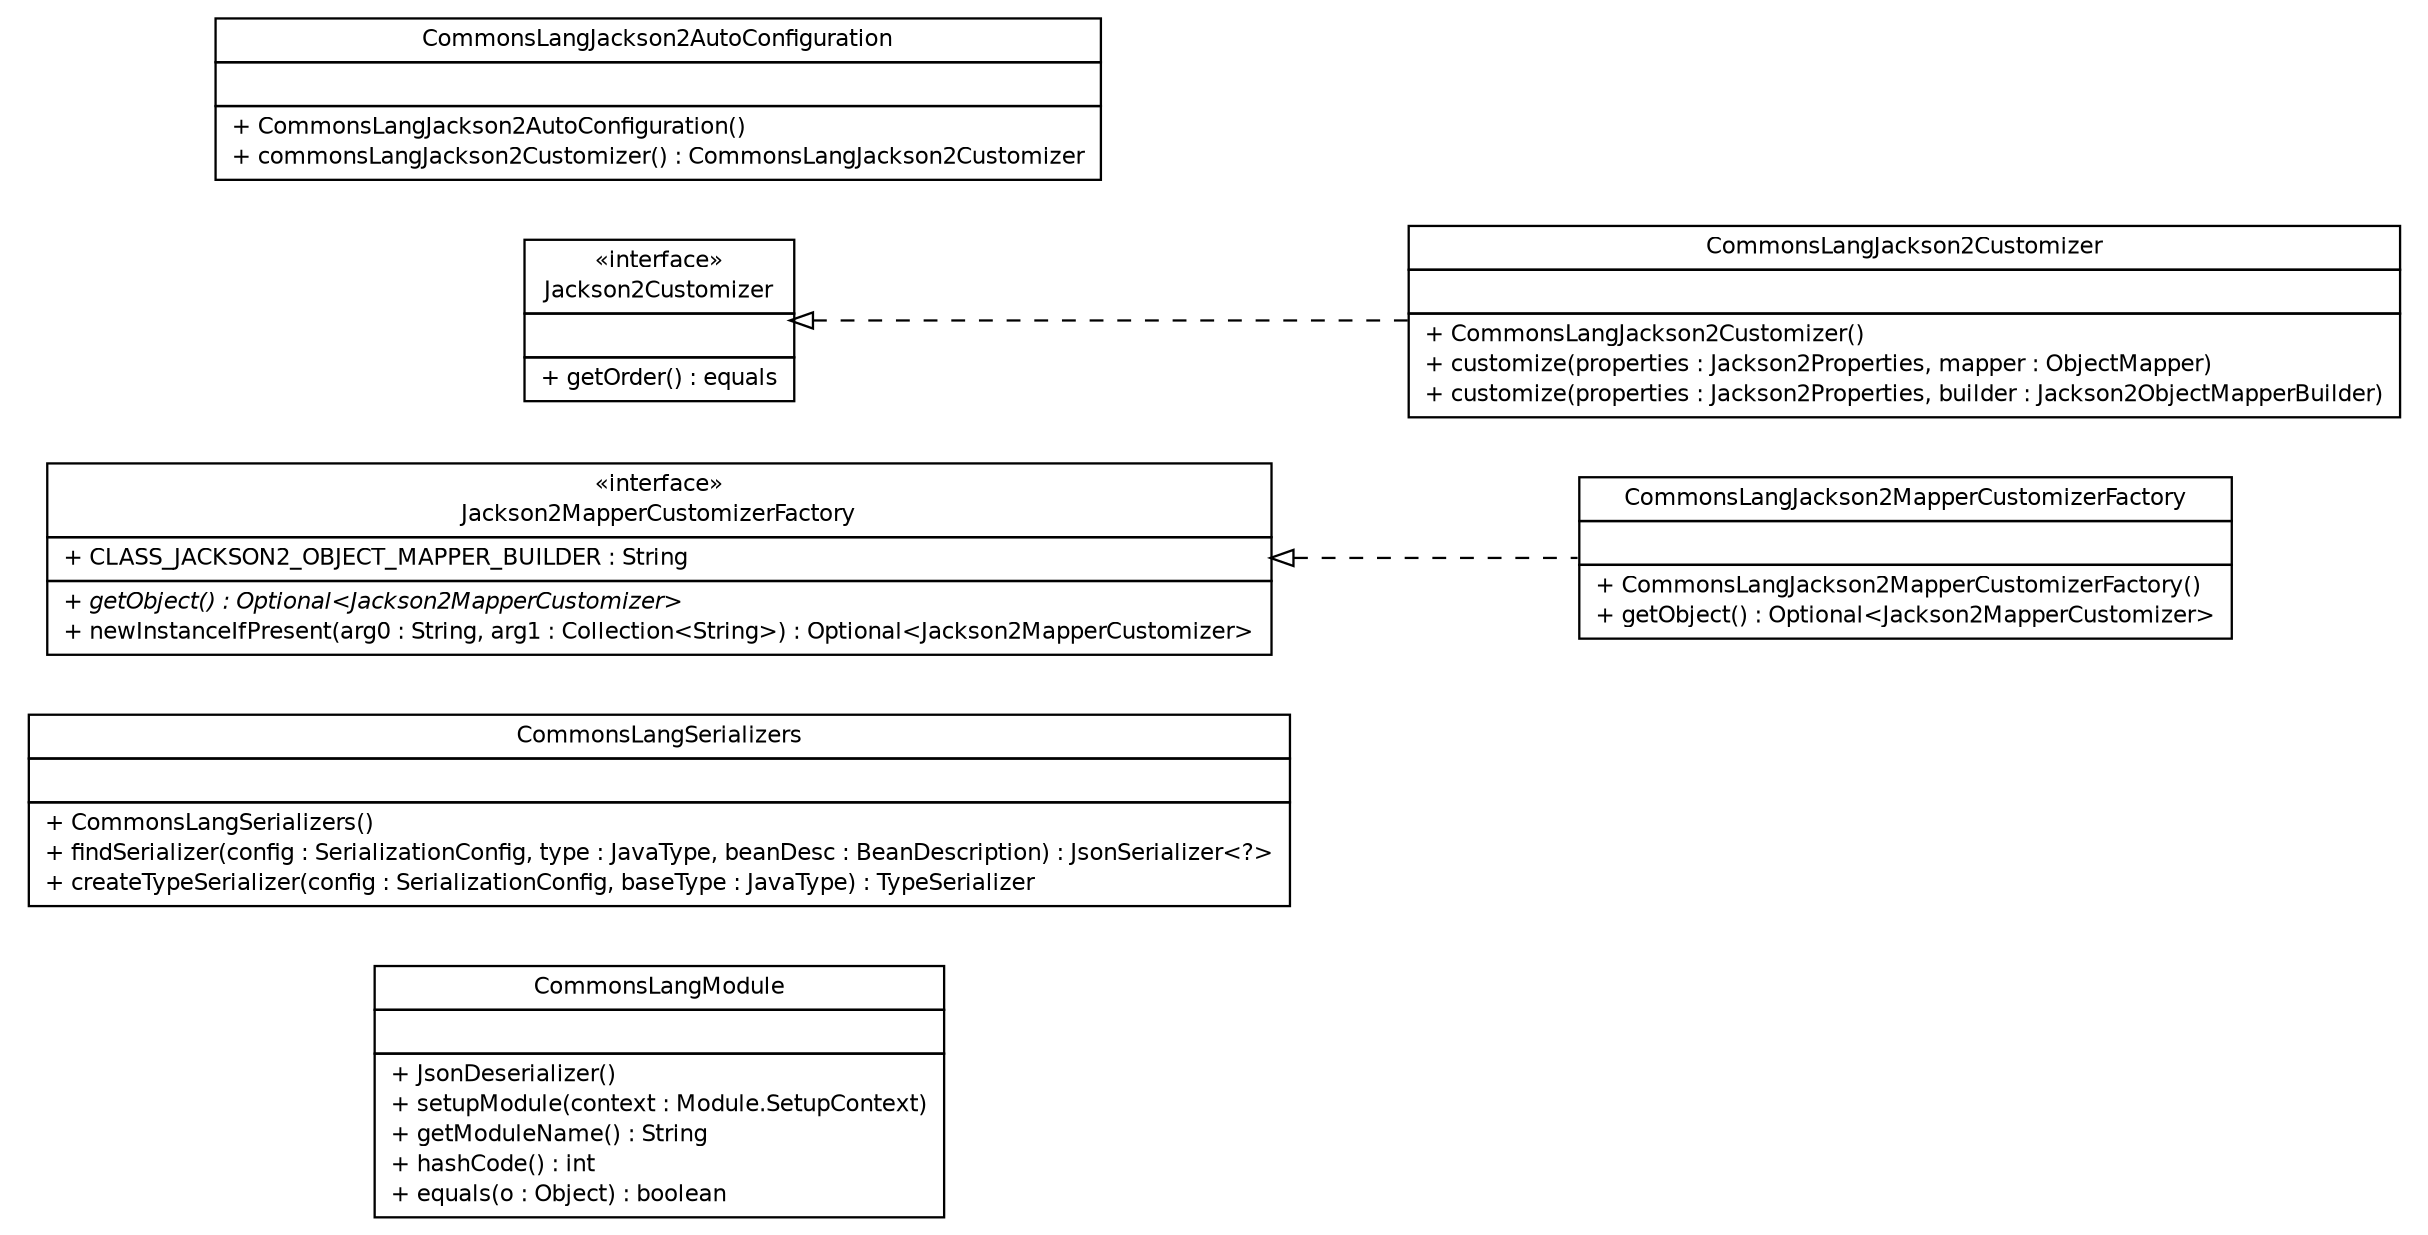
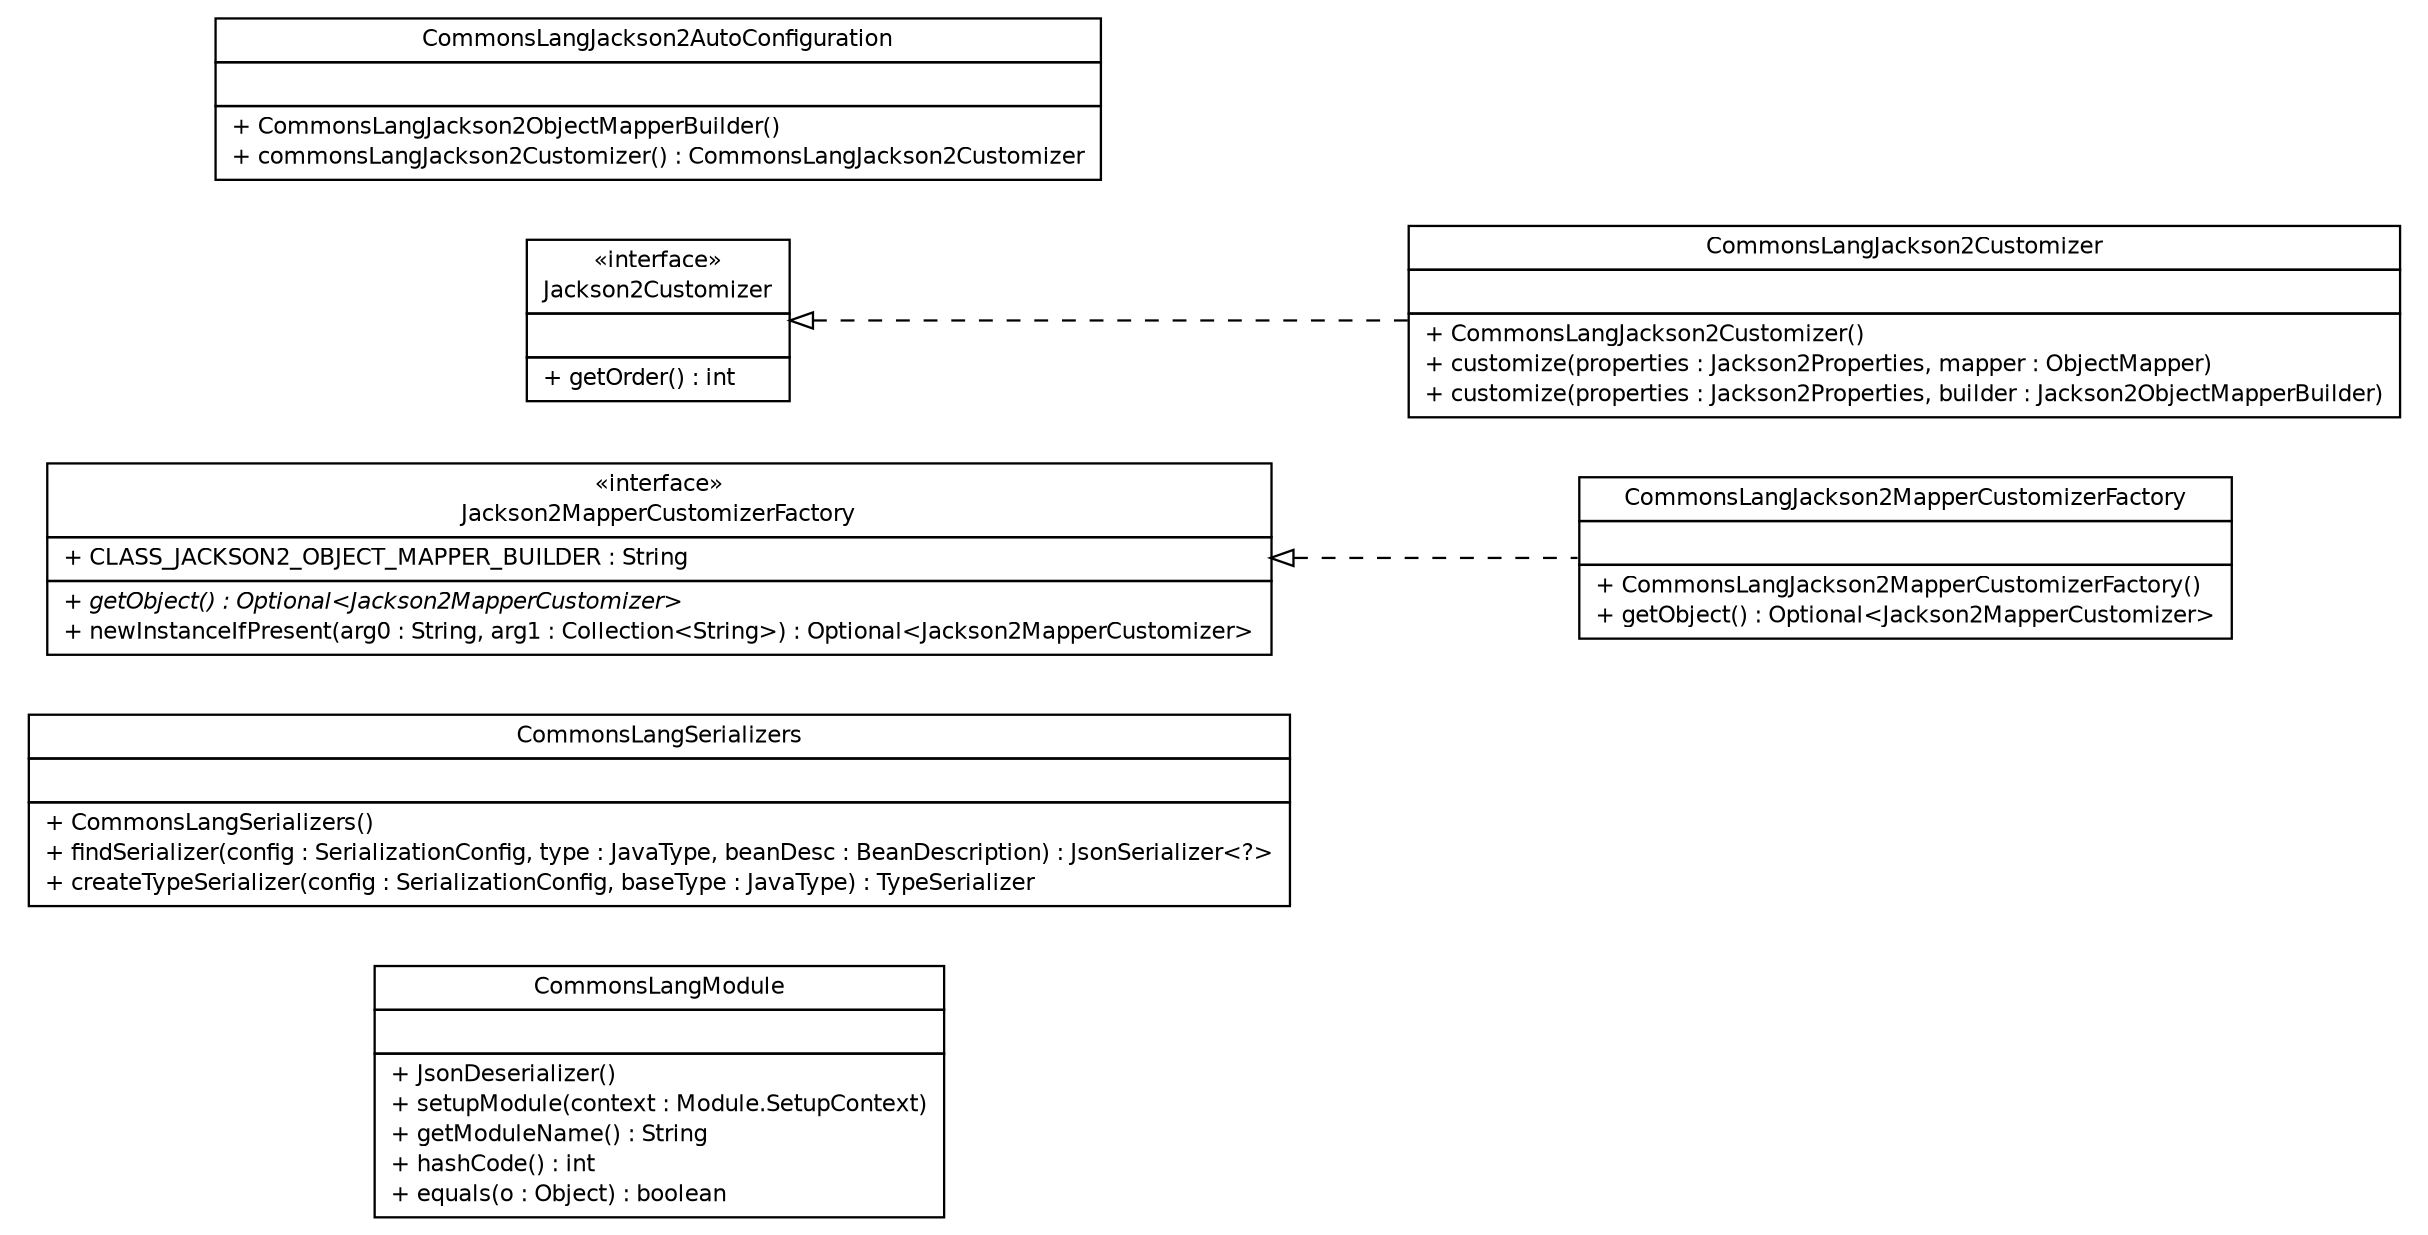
(489, 127) -> (506, 127)
(659, 378) -> (640, 378)
